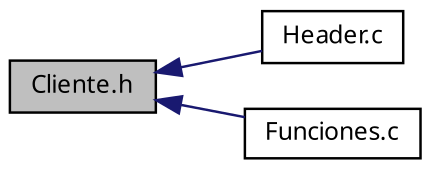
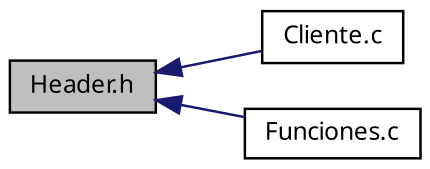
(333, 37) -> (333, 37)
(83, 87) -> (83, 87)
